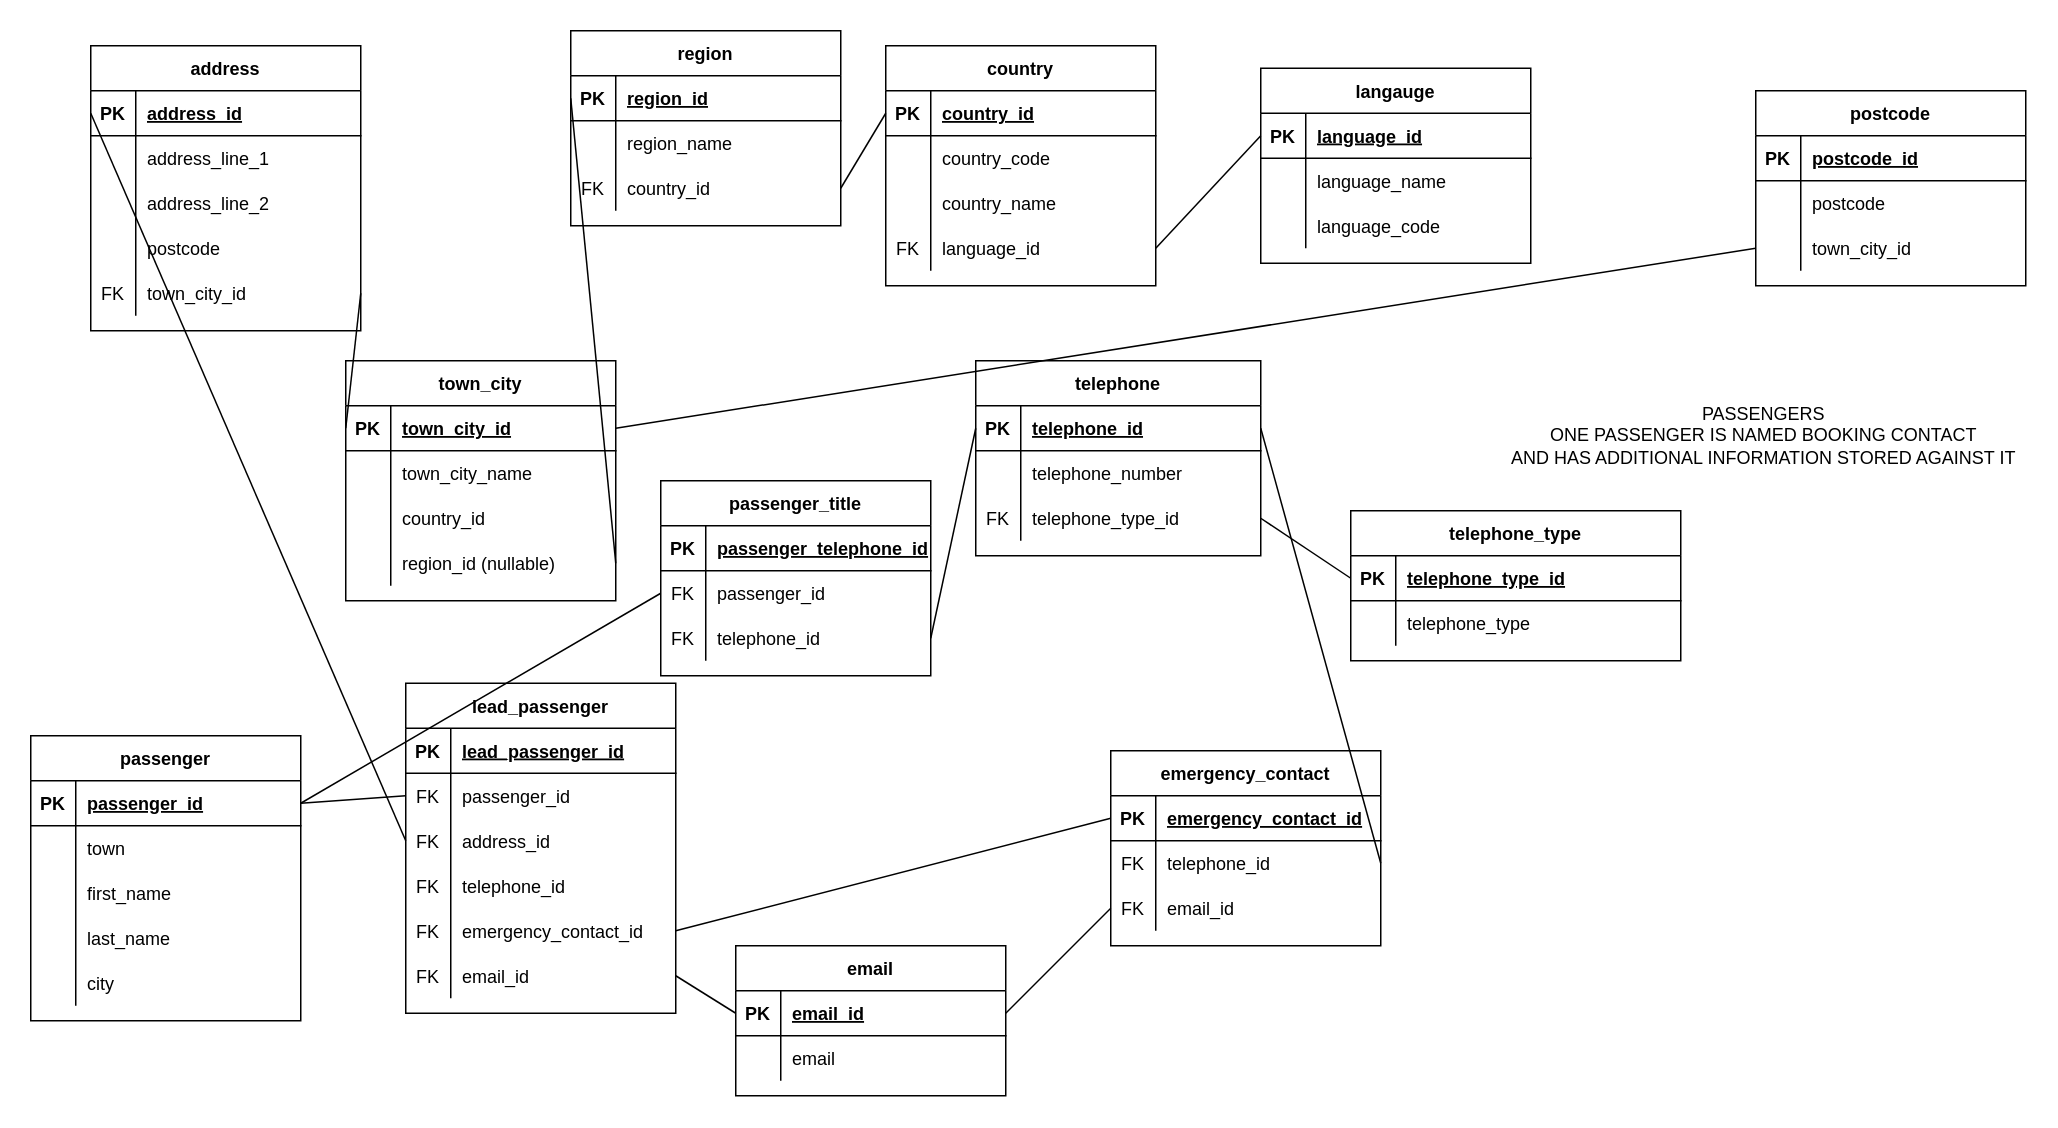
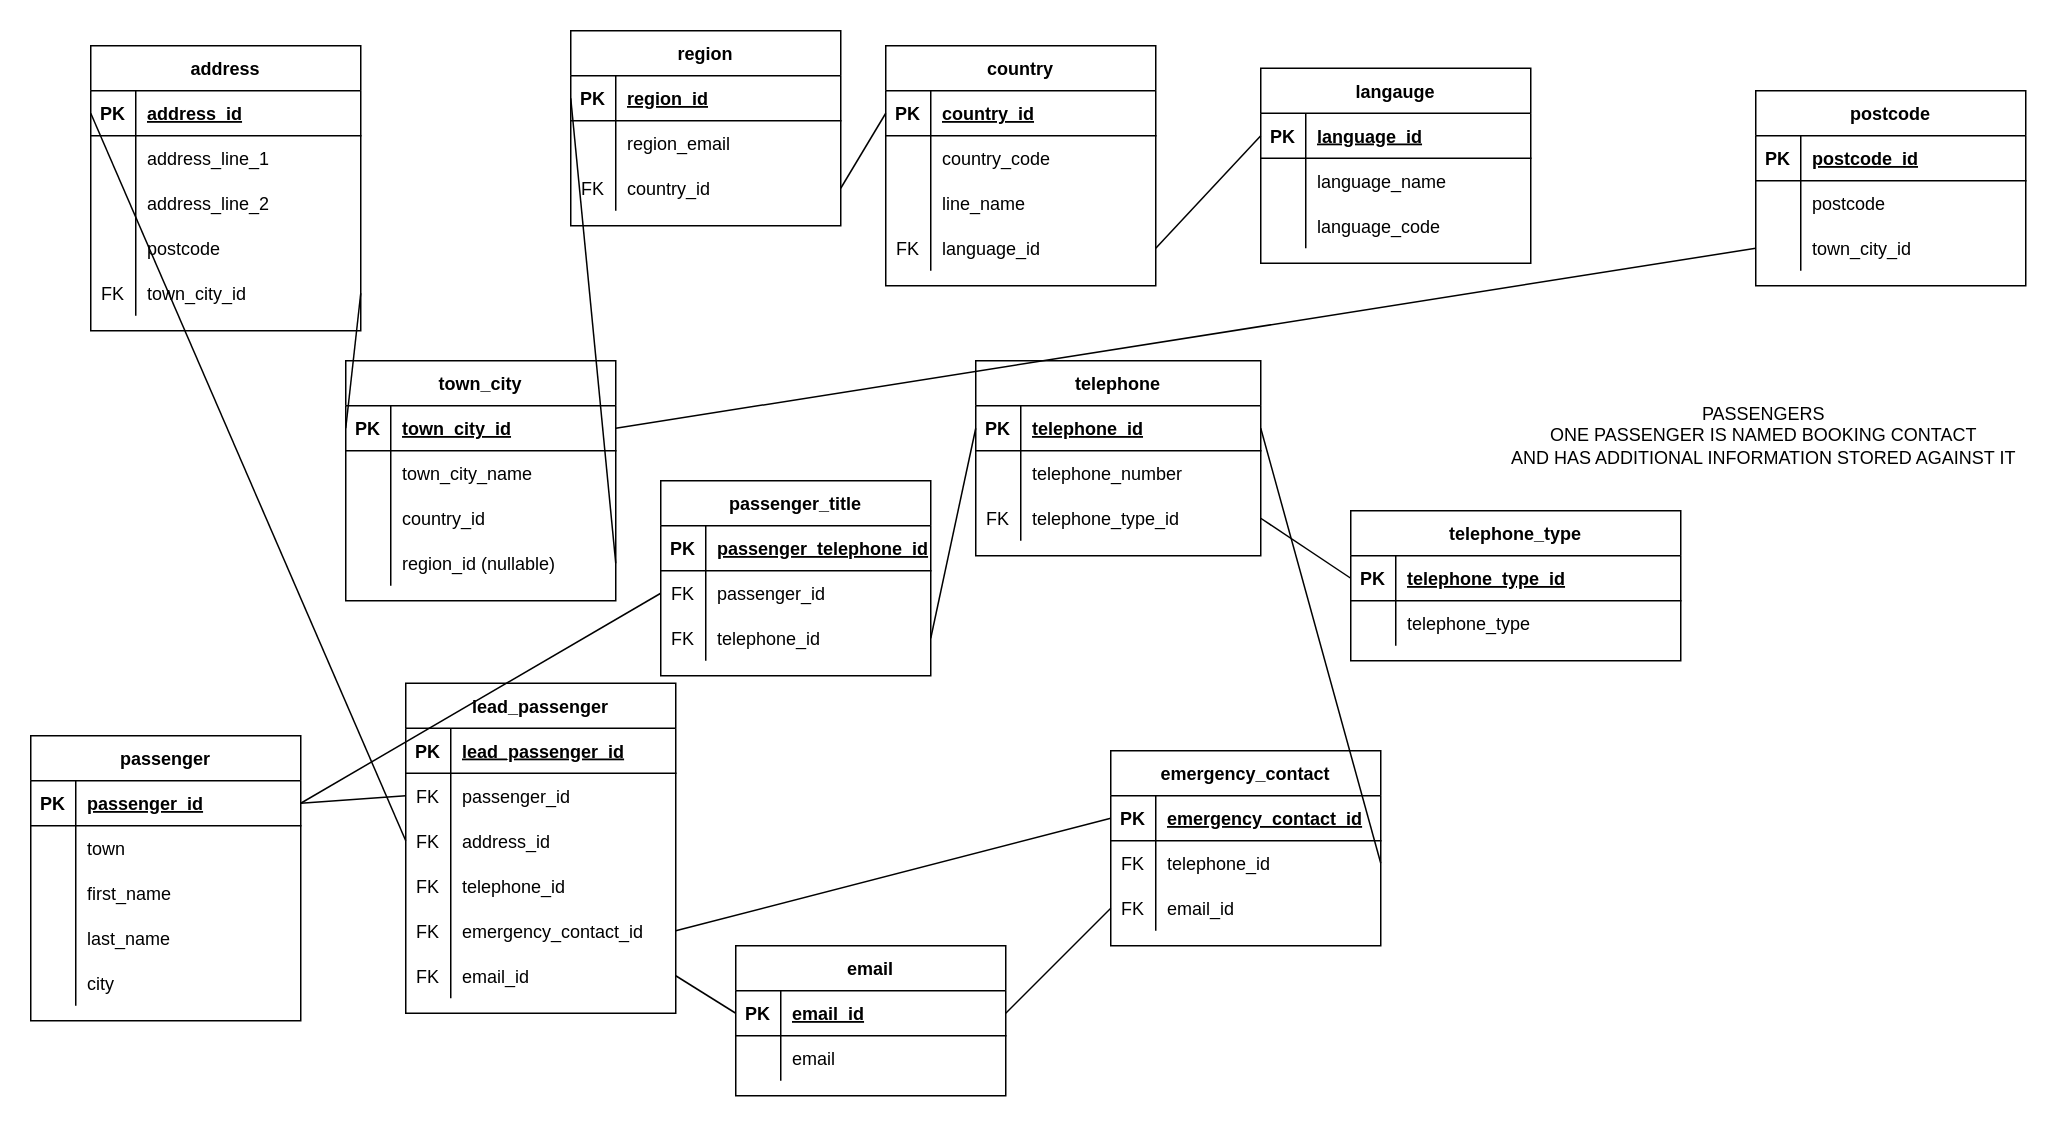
(680, 144) -> (680, 144)
(1002, 204) -> (983, 204)
